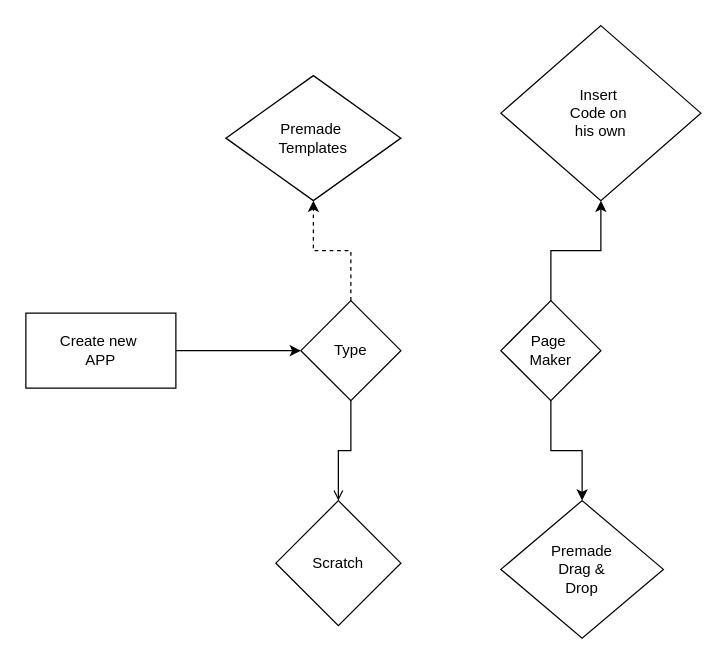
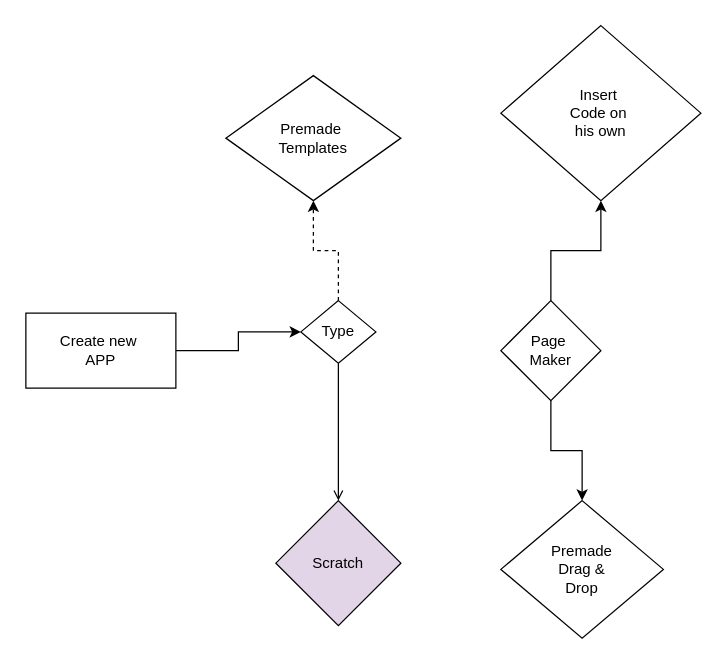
(351, 351) -> (338, 332)
(338, 563) -> (338, 563)
